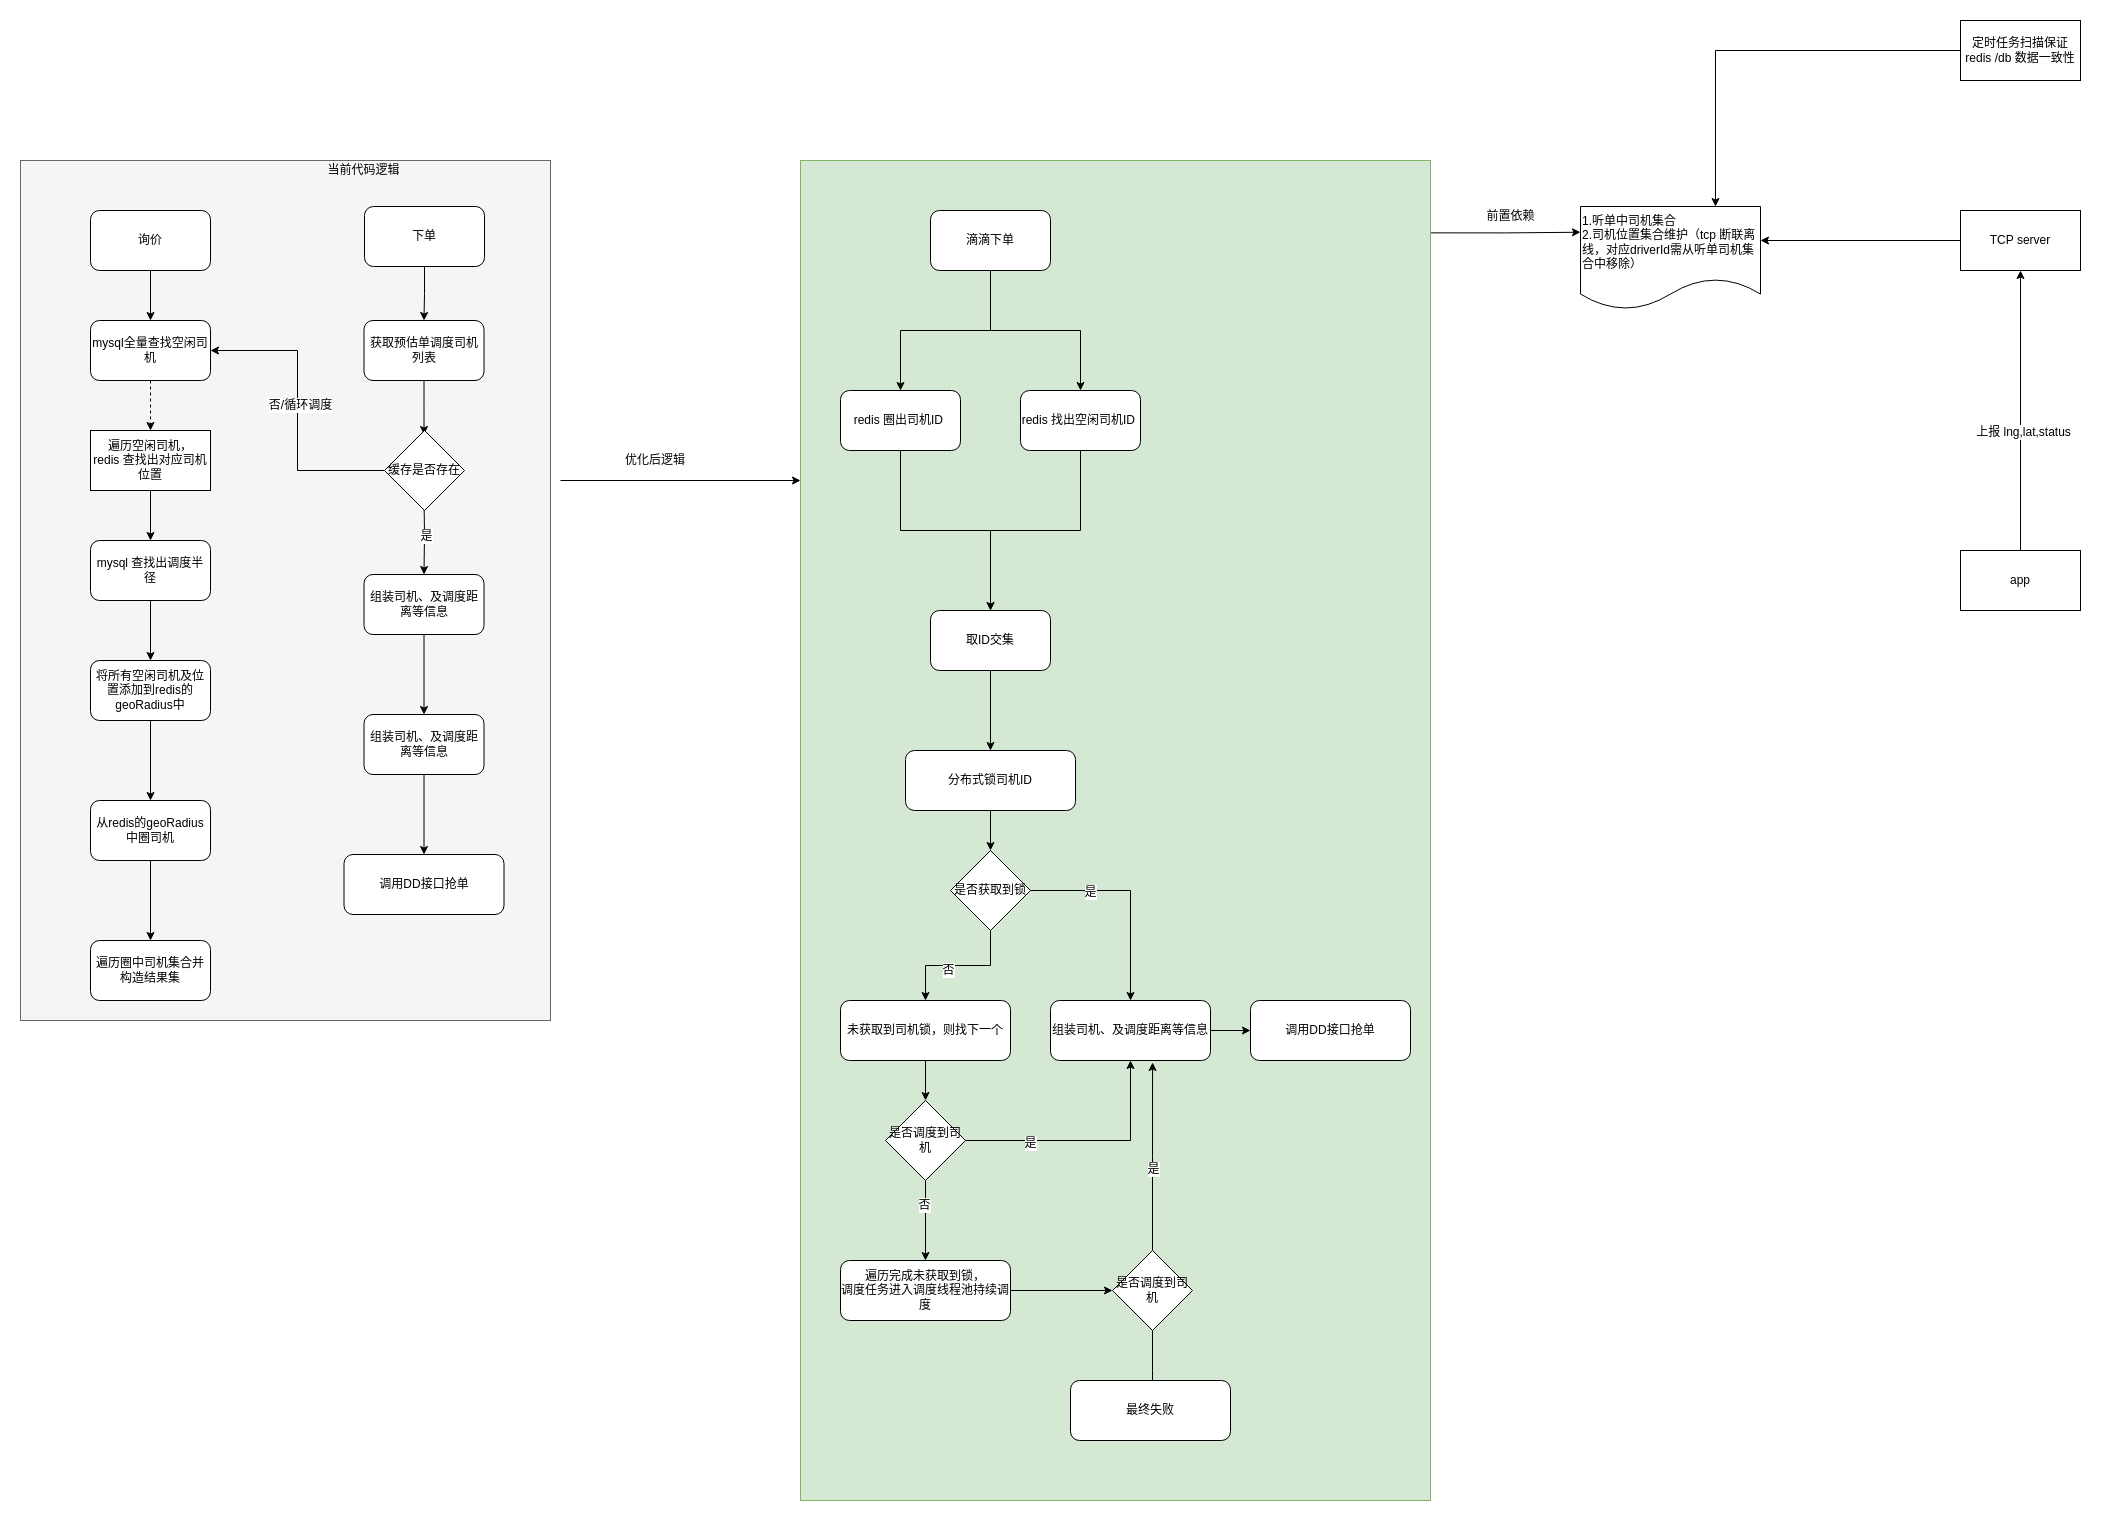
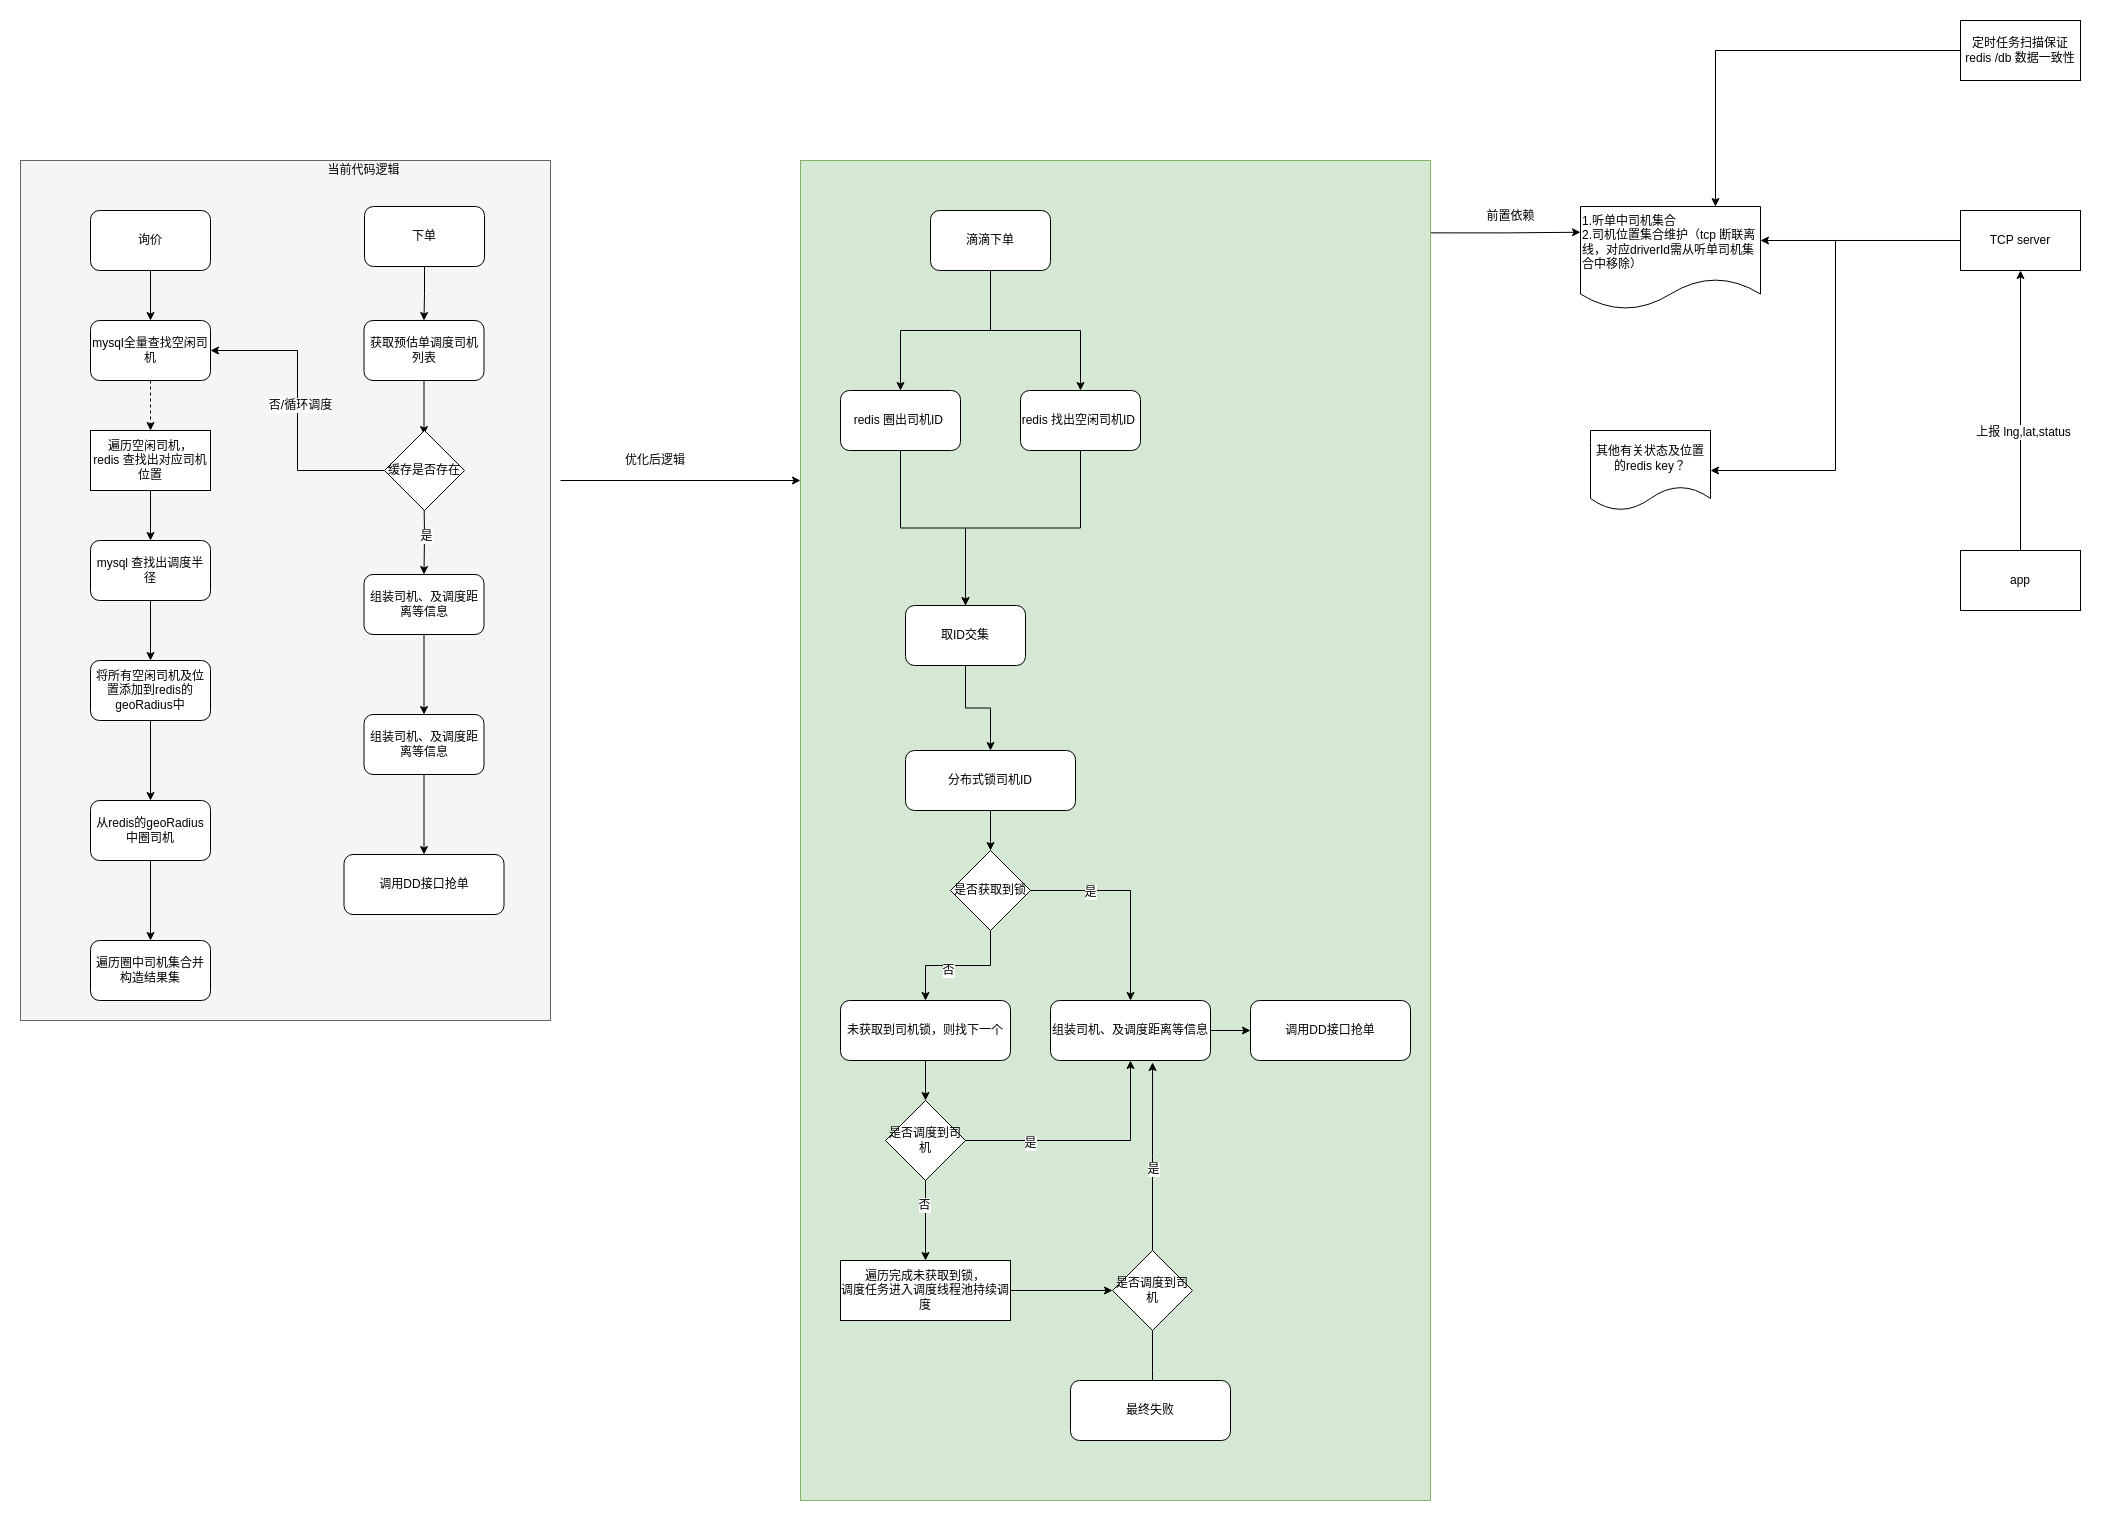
none -> (1836, 415)
none -> (1651, 471)
(991, 641) -> (966, 636)
(926, 1291) -> (926, 1291)
